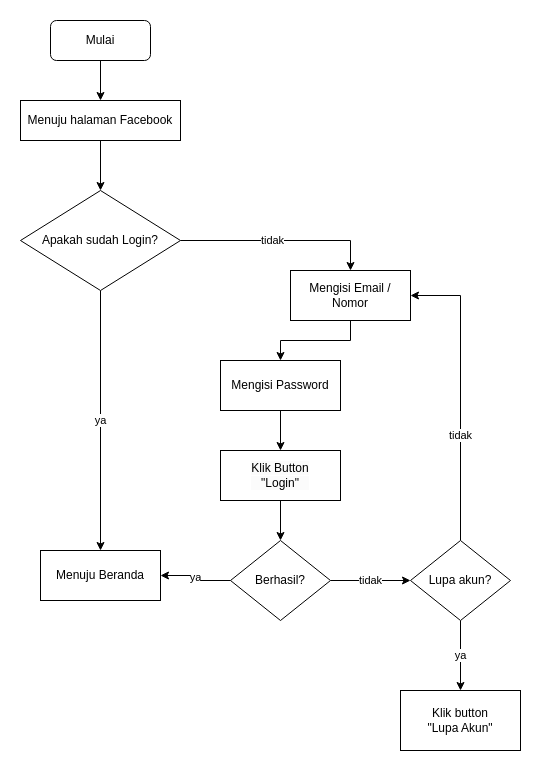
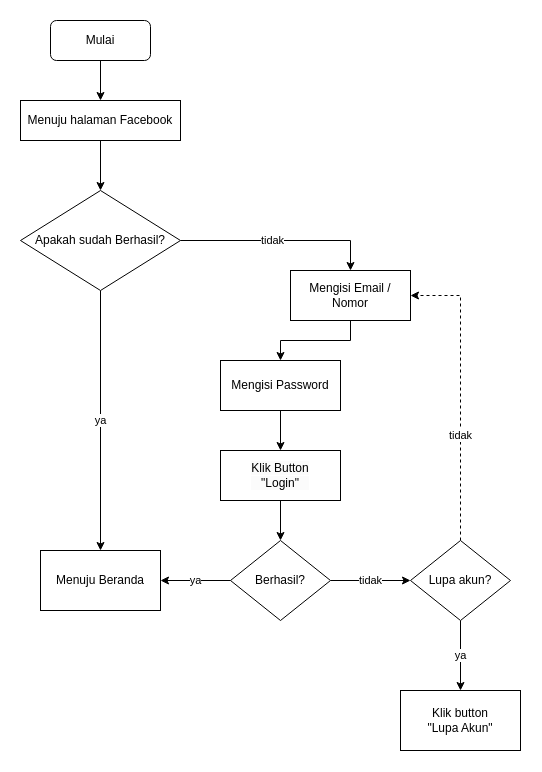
(101, 241) -> (101, 241)
(461, 342) -> (461, 342)
(101, 576) -> (101, 581)
